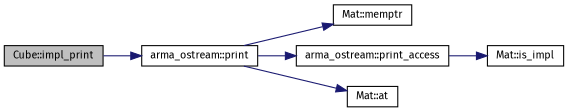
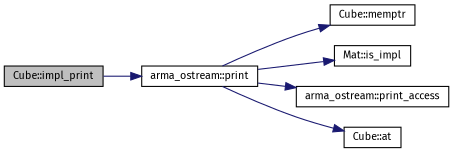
(373, 15) -> (373, 15)
(463, 56) -> (291, 65)
(373, 97) -> (373, 137)
